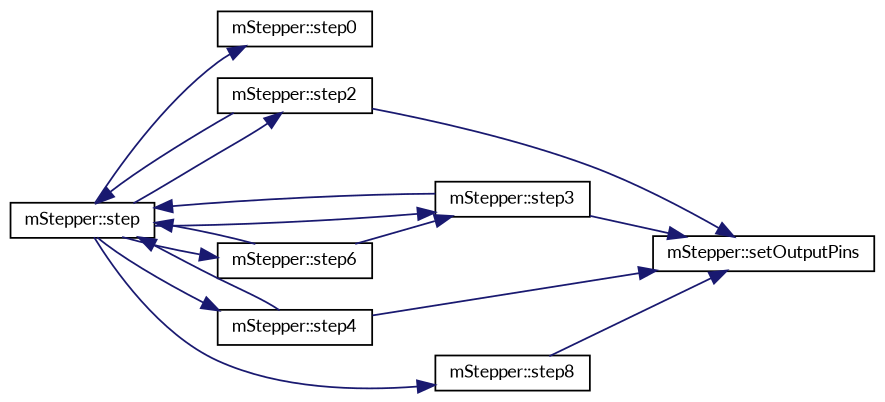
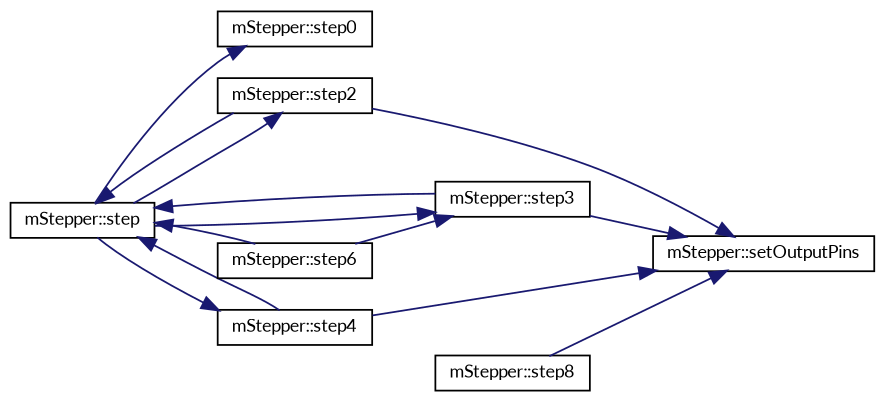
(143, 243) -> none
(230, 366) -> none
